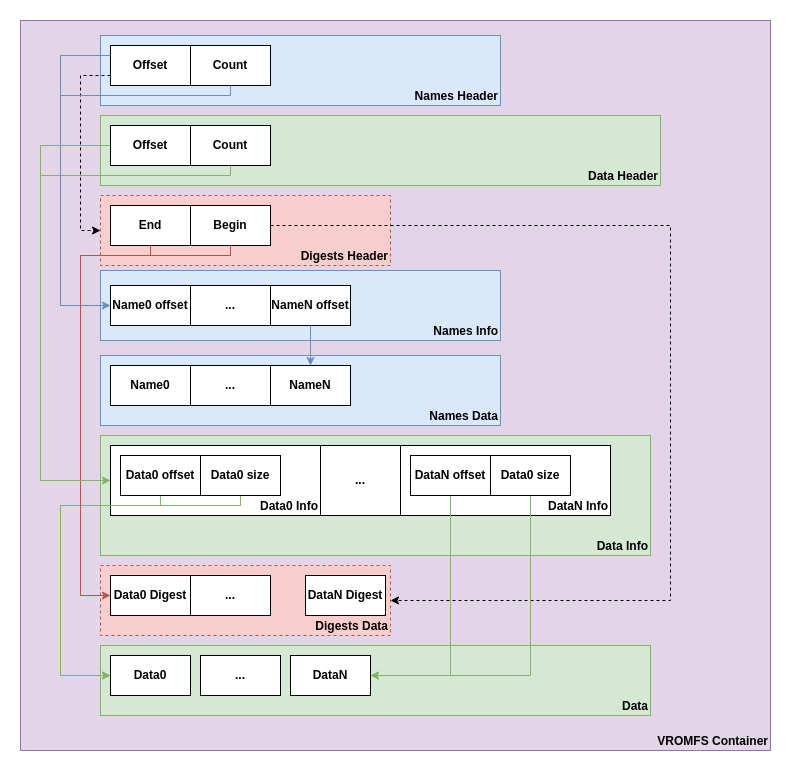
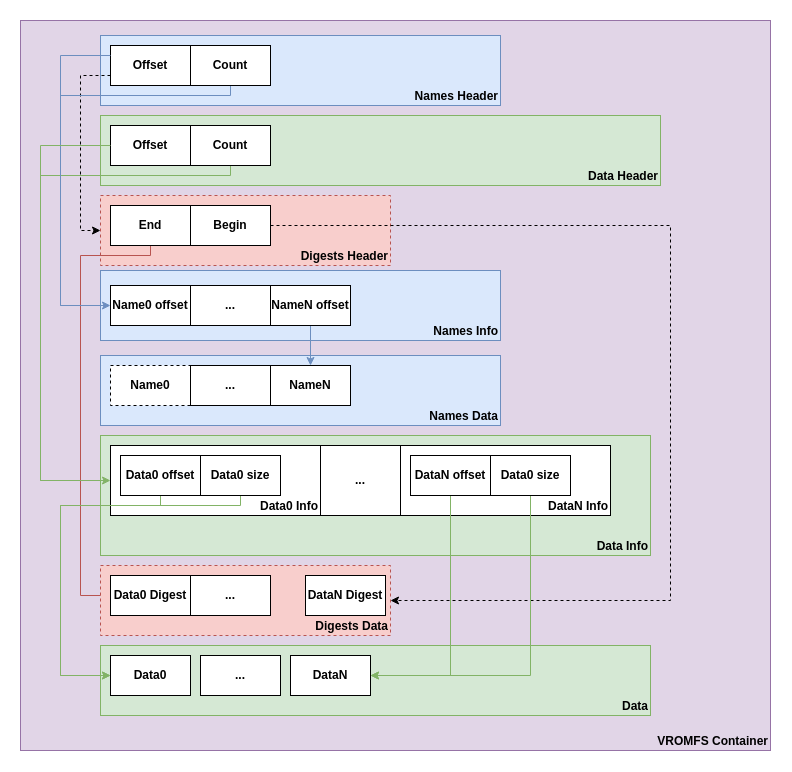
(197, 256) -> none
(151, 386) -> (151, 386)
